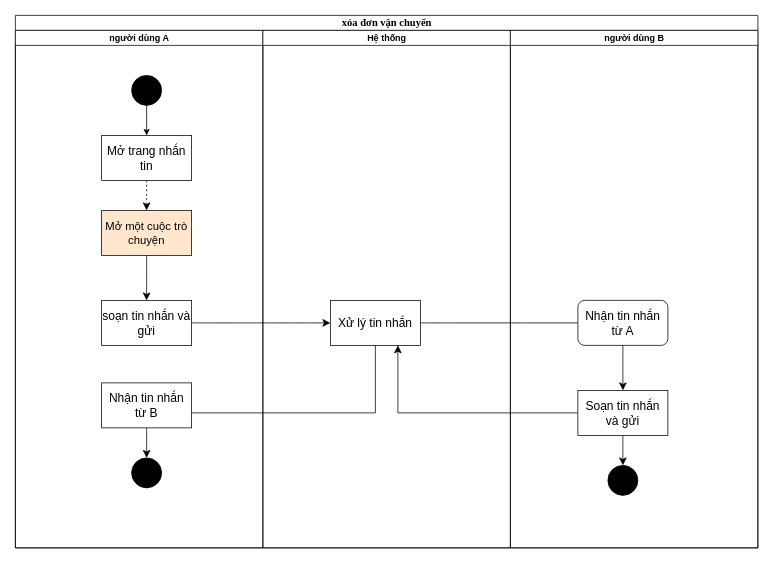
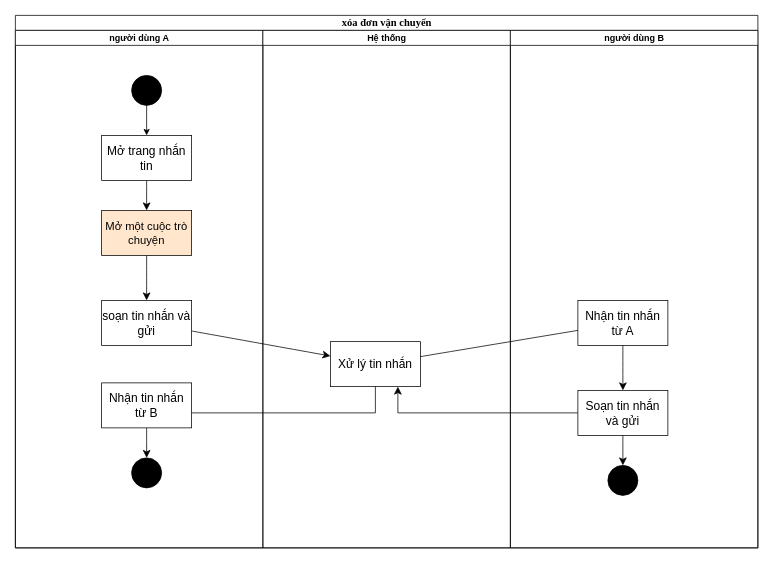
(147, 192) -> (147, 192)
(375, 323) -> (375, 364)
(623, 323) -> (623, 323)
